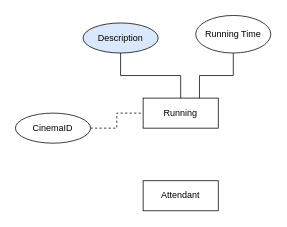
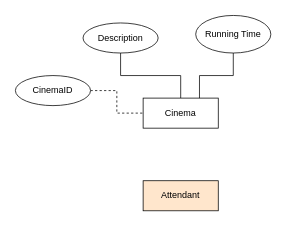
(120, 38) -> (120, 38)
(180, 113) -> (180, 113)
(53, 128) -> (53, 90)
(180, 195) -> (180, 195)
